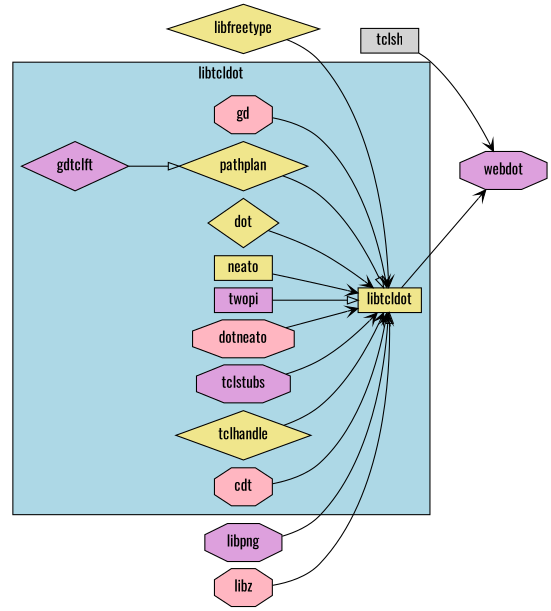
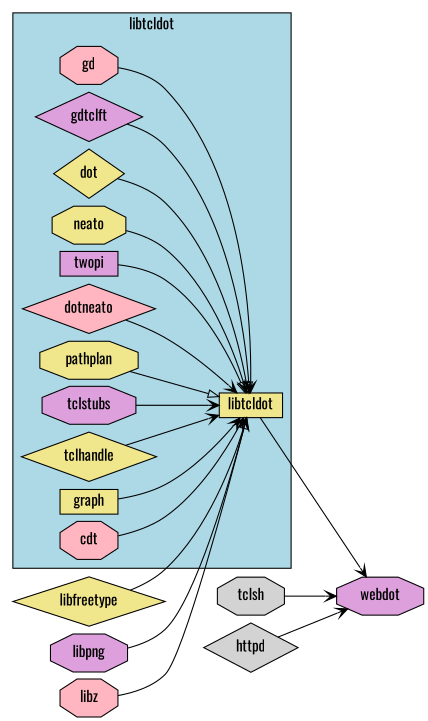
(390, 41) -> (251, 596)
(148, 166) -> (218, 236)
(243, 166) -> (89, 360)
(319, 251) -> (207, 262)
(243, 268) -> (89, 225)
(243, 339) -> (89, 309)
none -> (89, 502)
none -> (251, 648)
